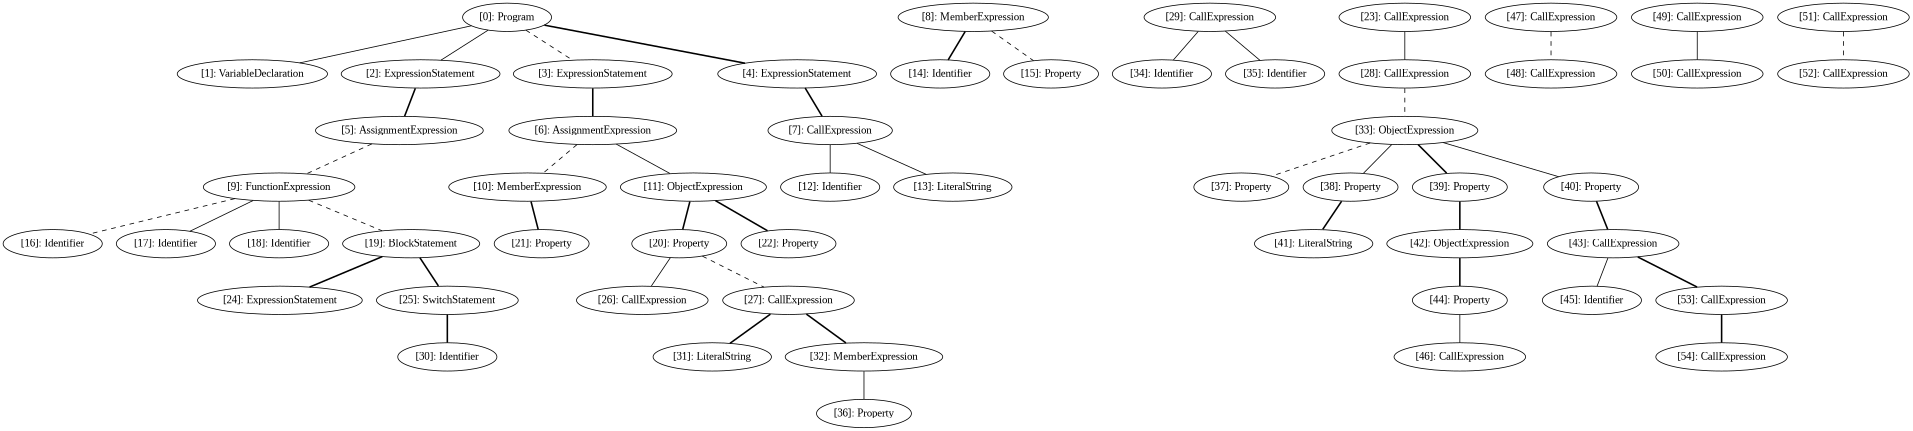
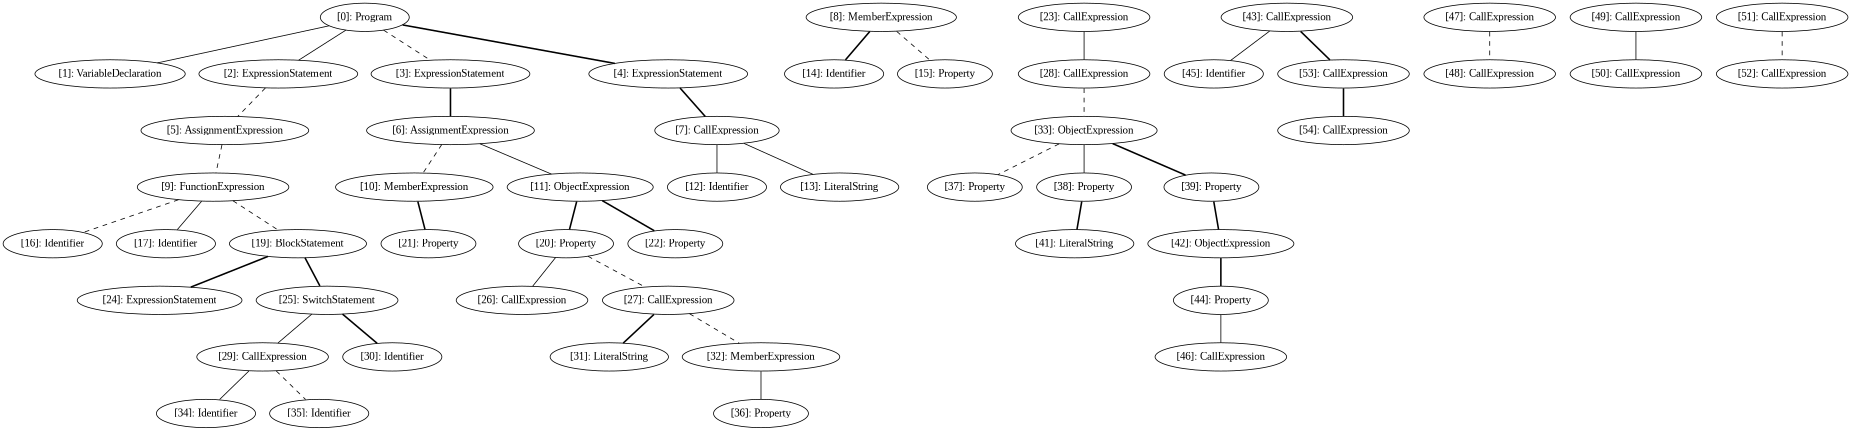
(1243, 46) -> (291, 385)
(410, 102) -> (252, 102)
(1591, 187) -> none
(279, 244) -> none
none -> (295, 329)
(826, 329) -> (714, 328)
